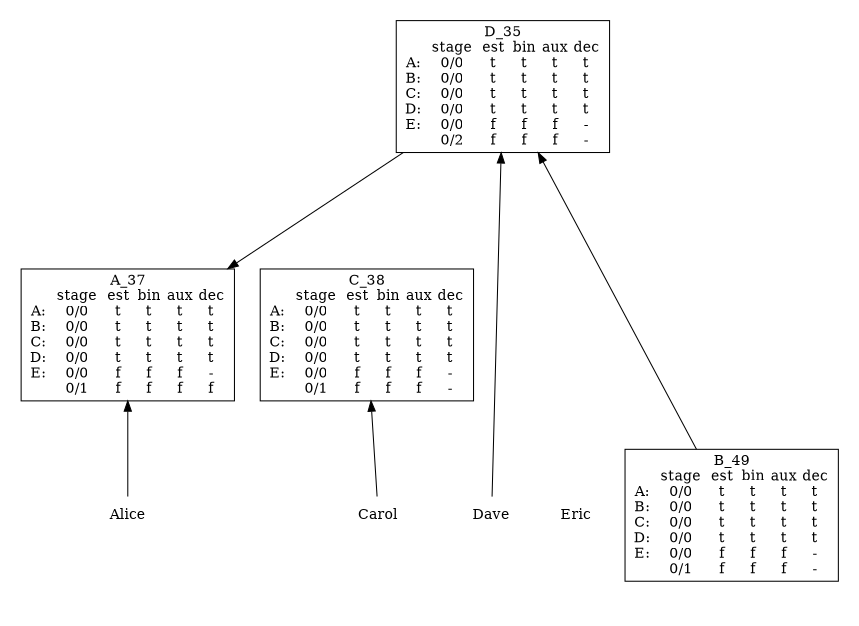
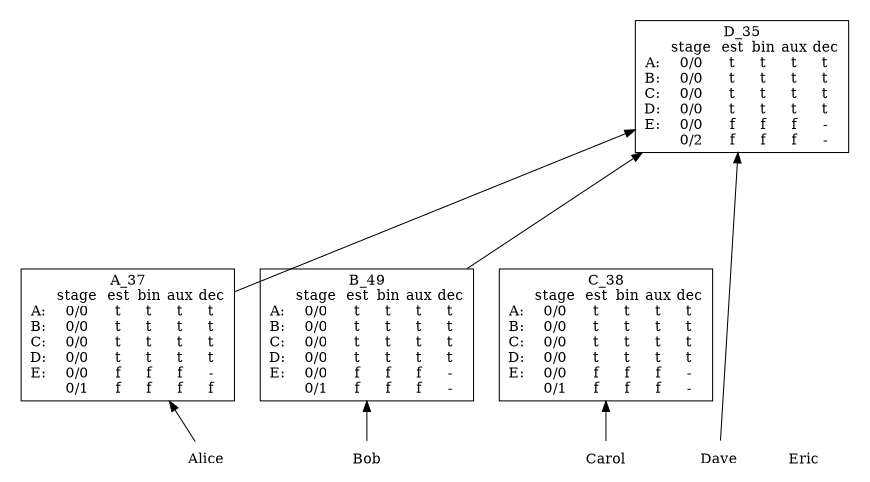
(320, 208) -> (430, 213)
none -> (367, 460)
